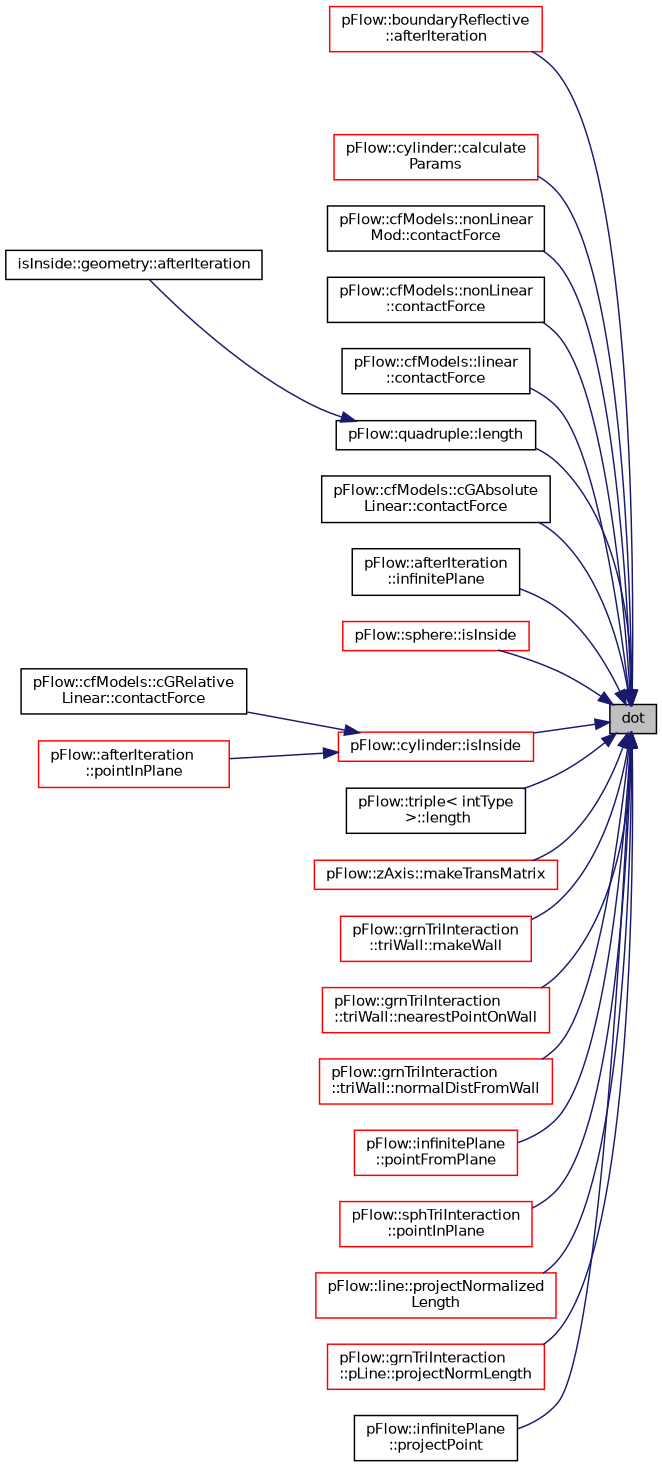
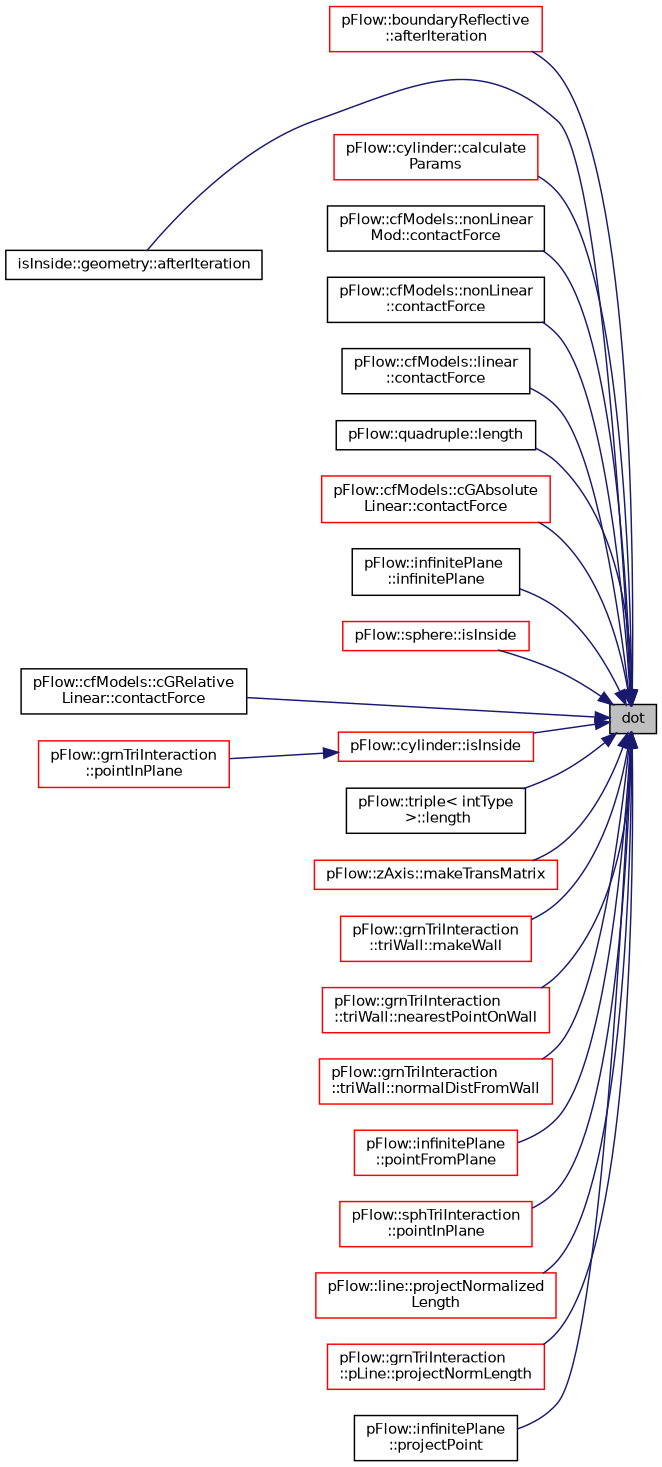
(238, 358) -> (577, 168)
(436, 499) -> (436, 499)
(436, 572) -> (436, 572)
(296, 721) -> (421, 707)
(134, 764) -> (134, 764)
